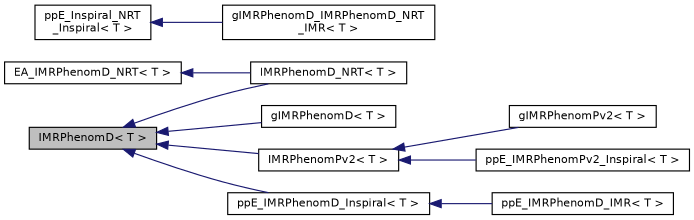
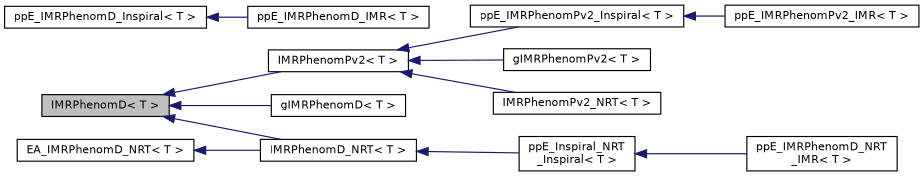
none -> (822, 16)
(329, 22) -> (822, 154)
none -> (577, 103)
none -> (473, 152)
(201, 175) -> none
